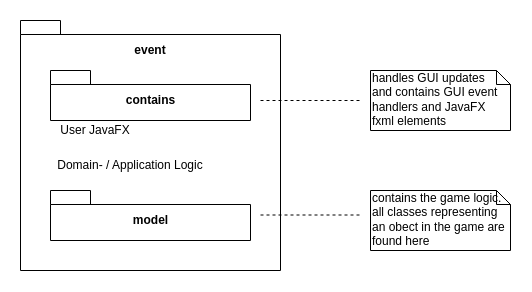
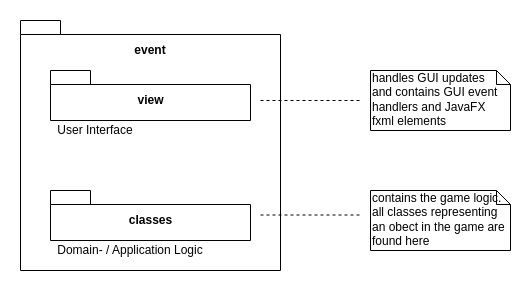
(151, 101) -> (151, 101)
(96, 131) -> (96, 131)
(131, 166) -> (131, 251)
(151, 221) -> (151, 221)
